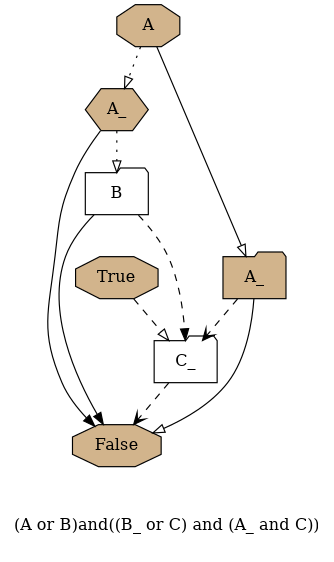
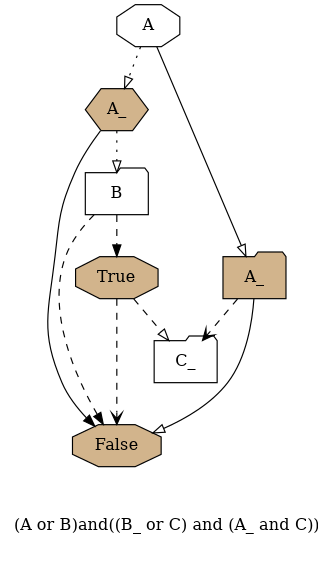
(148, 26) -> (148, 26)
(172, 267) -> (117, 230)
(60, 313) -> (60, 313)
(155, 399) -> (117, 356)
